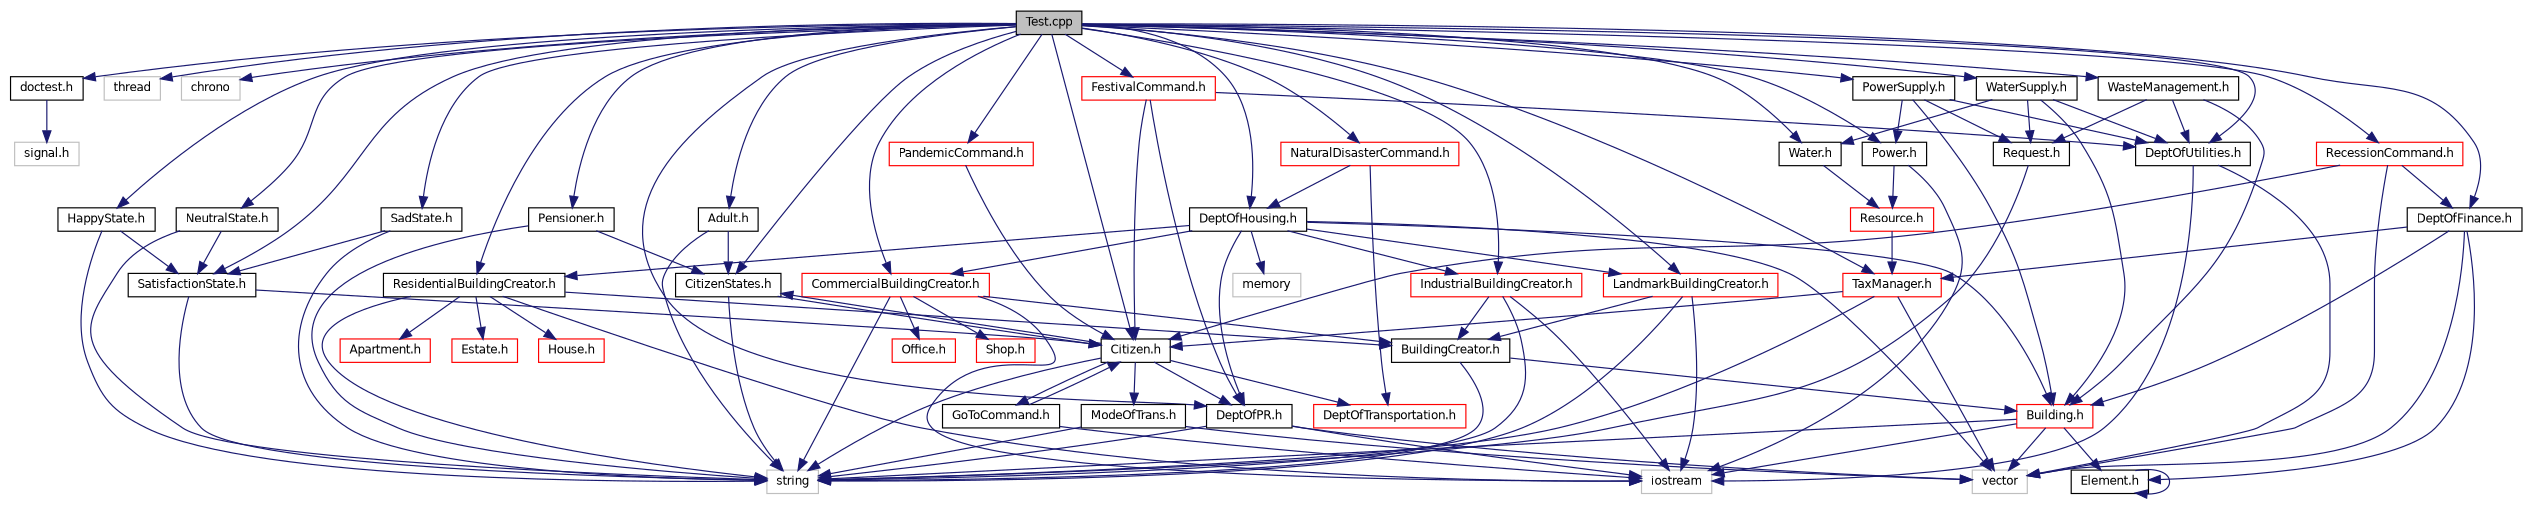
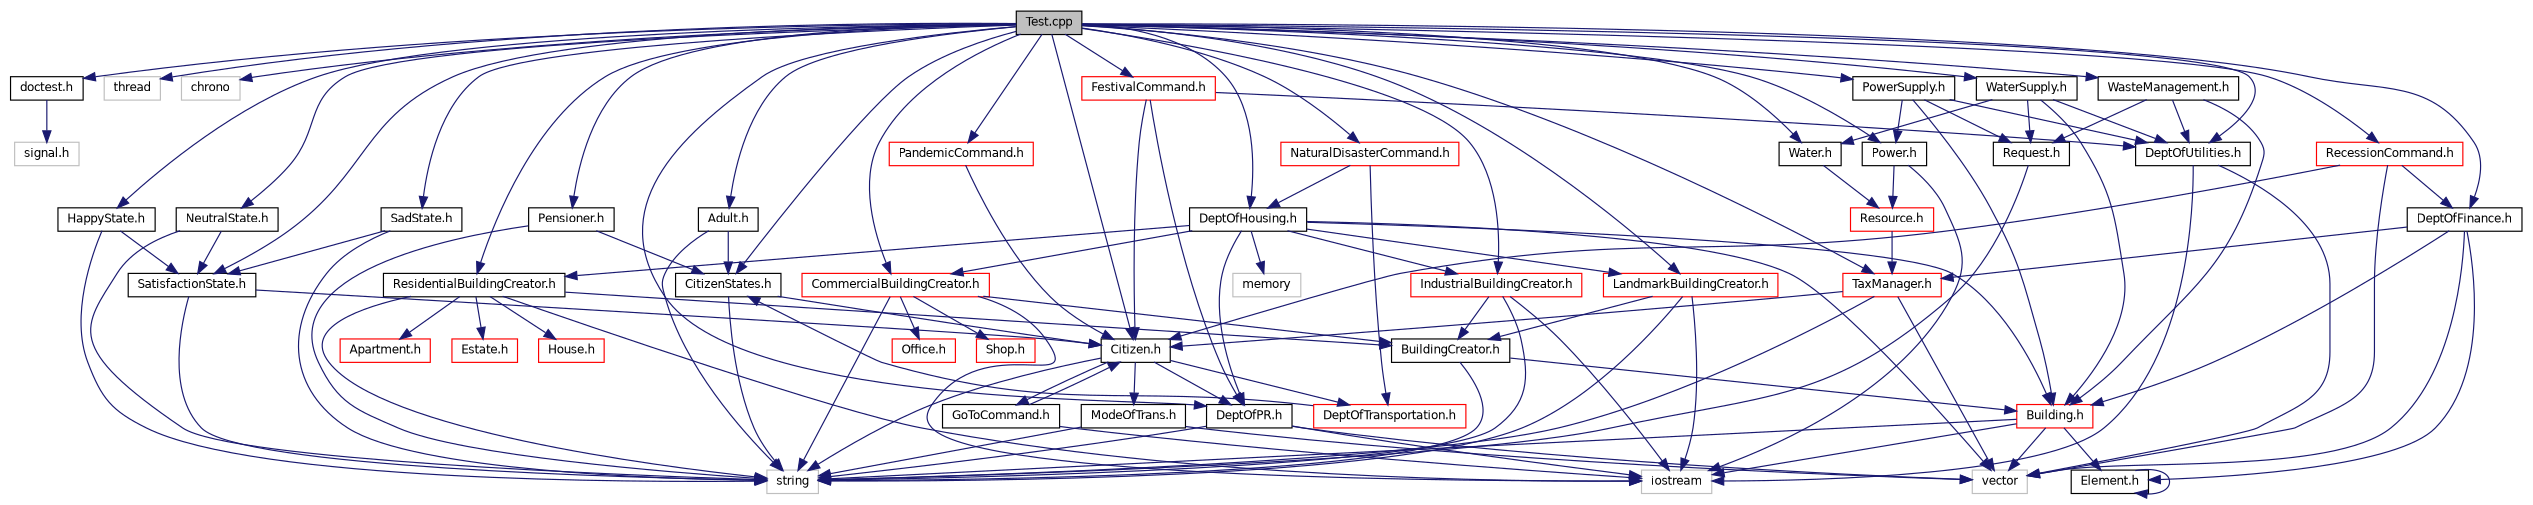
(947, 320) -> (971, 383)
